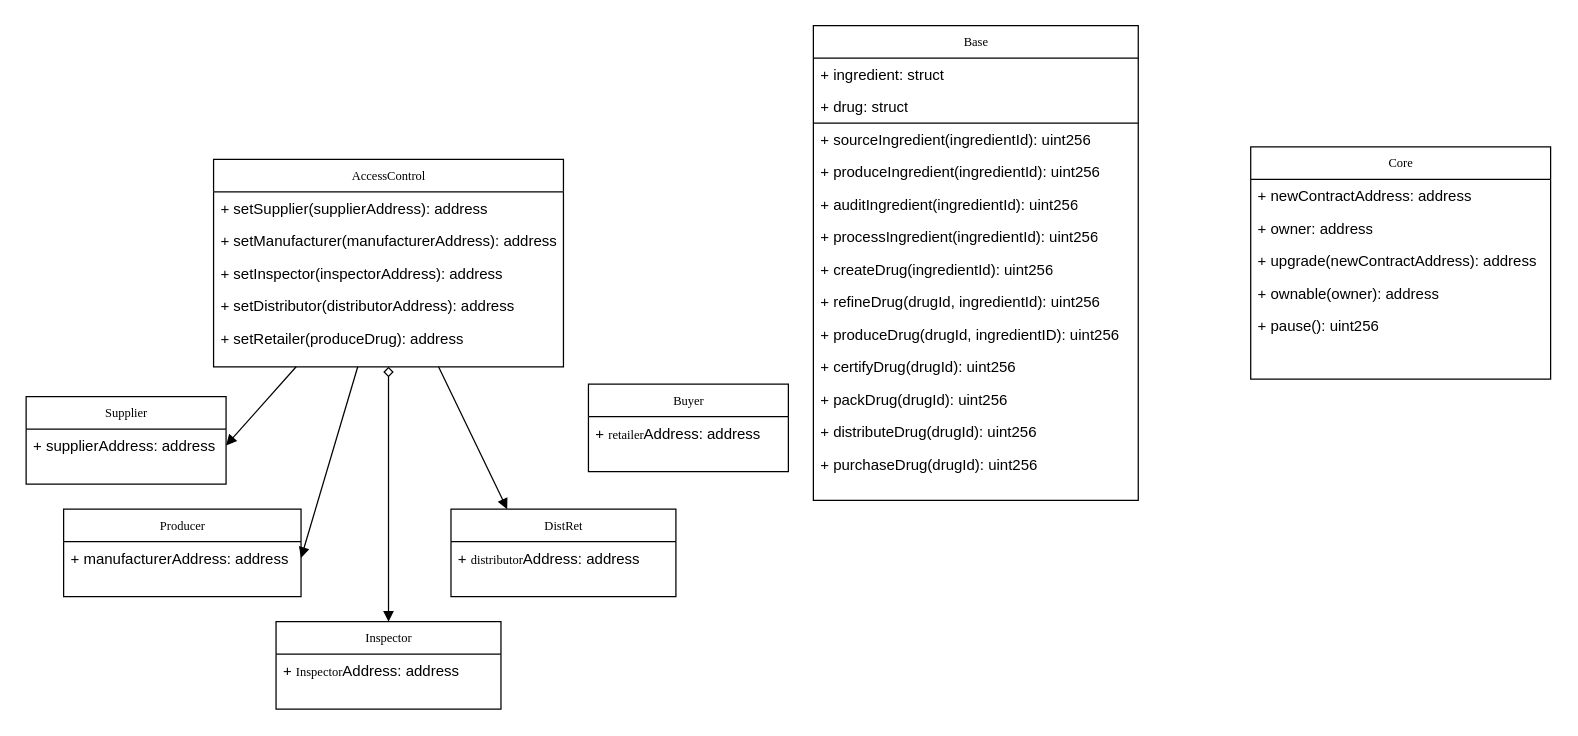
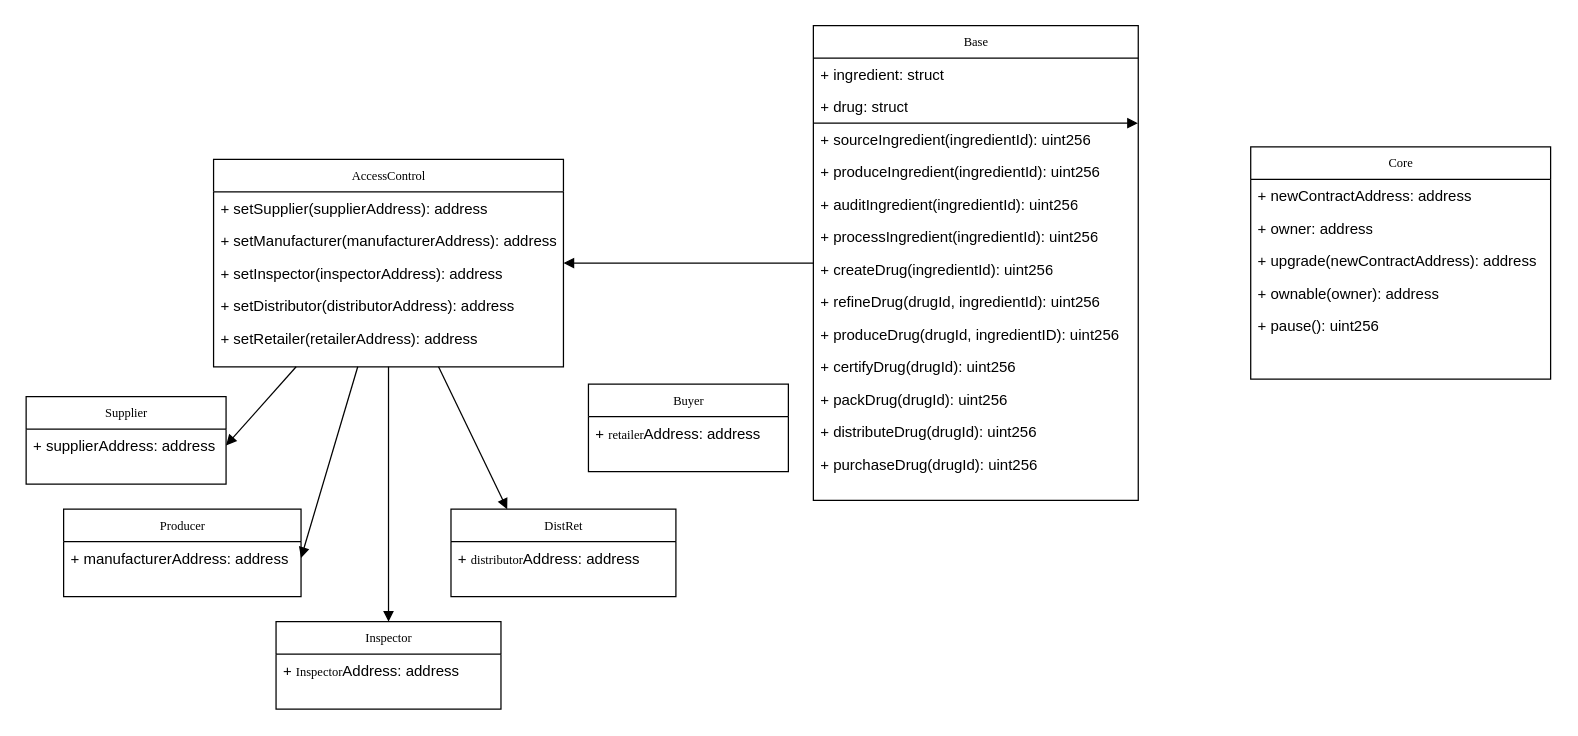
(1130, 123) -> (1126, 123)
none -> (693, 263)
(358, 340) -> (371, 340)
(388, 377) -> (388, 372)
